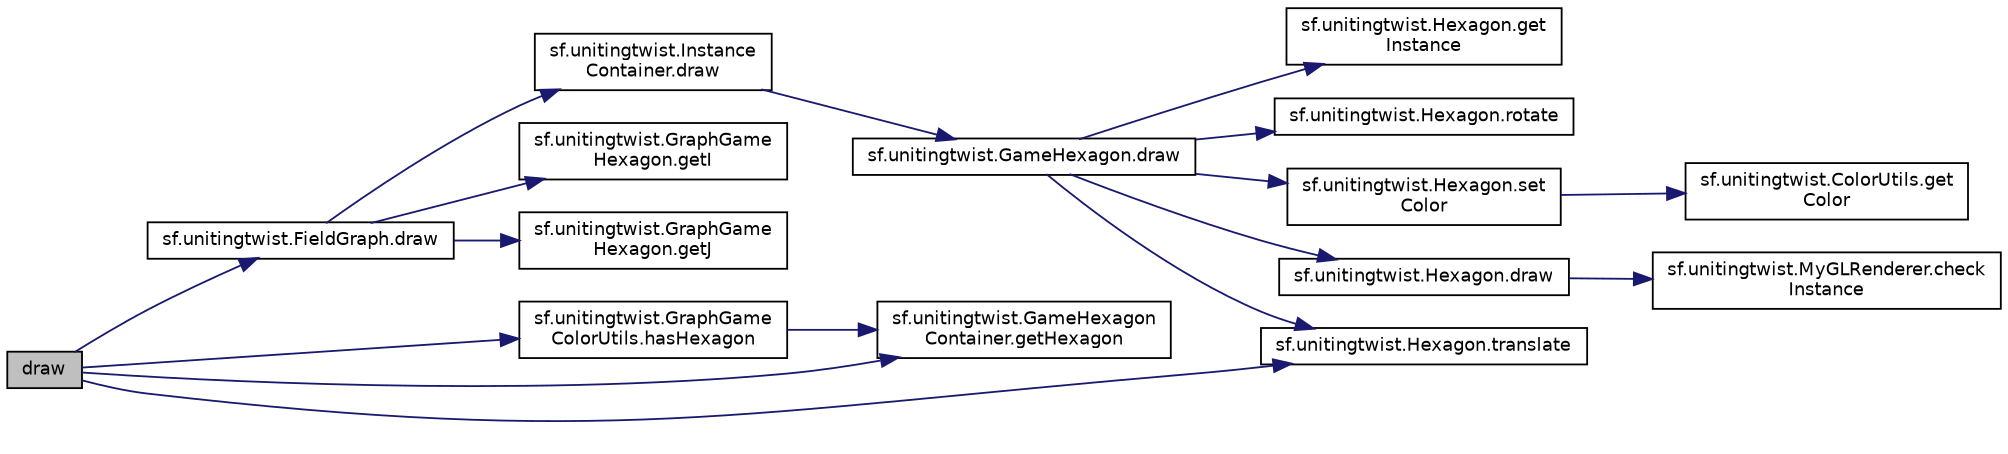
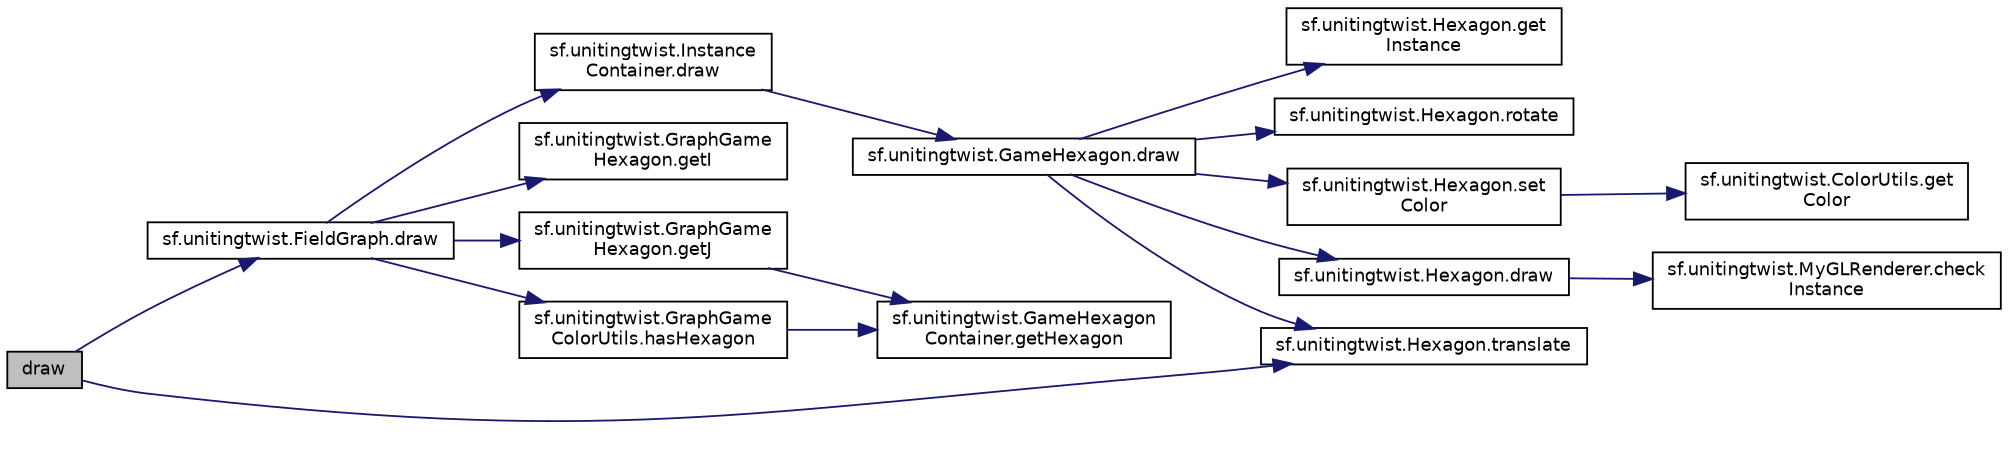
(291, 354) -> (448, 278)
(482, 386) -> (830, 283)
